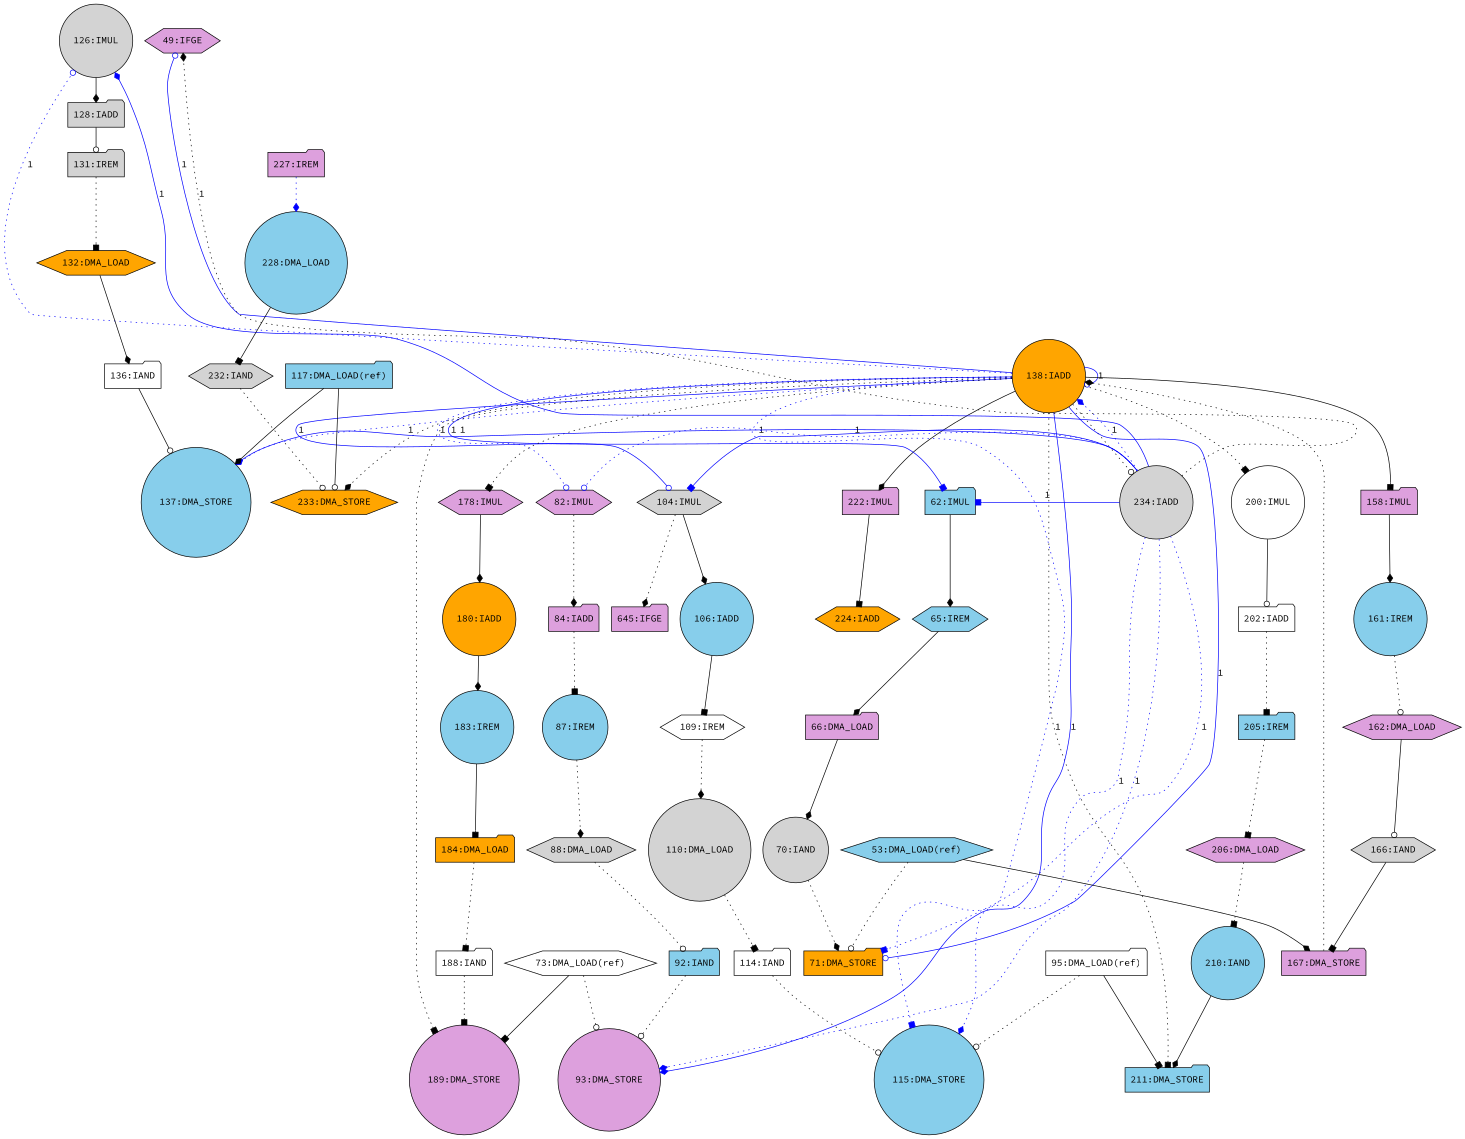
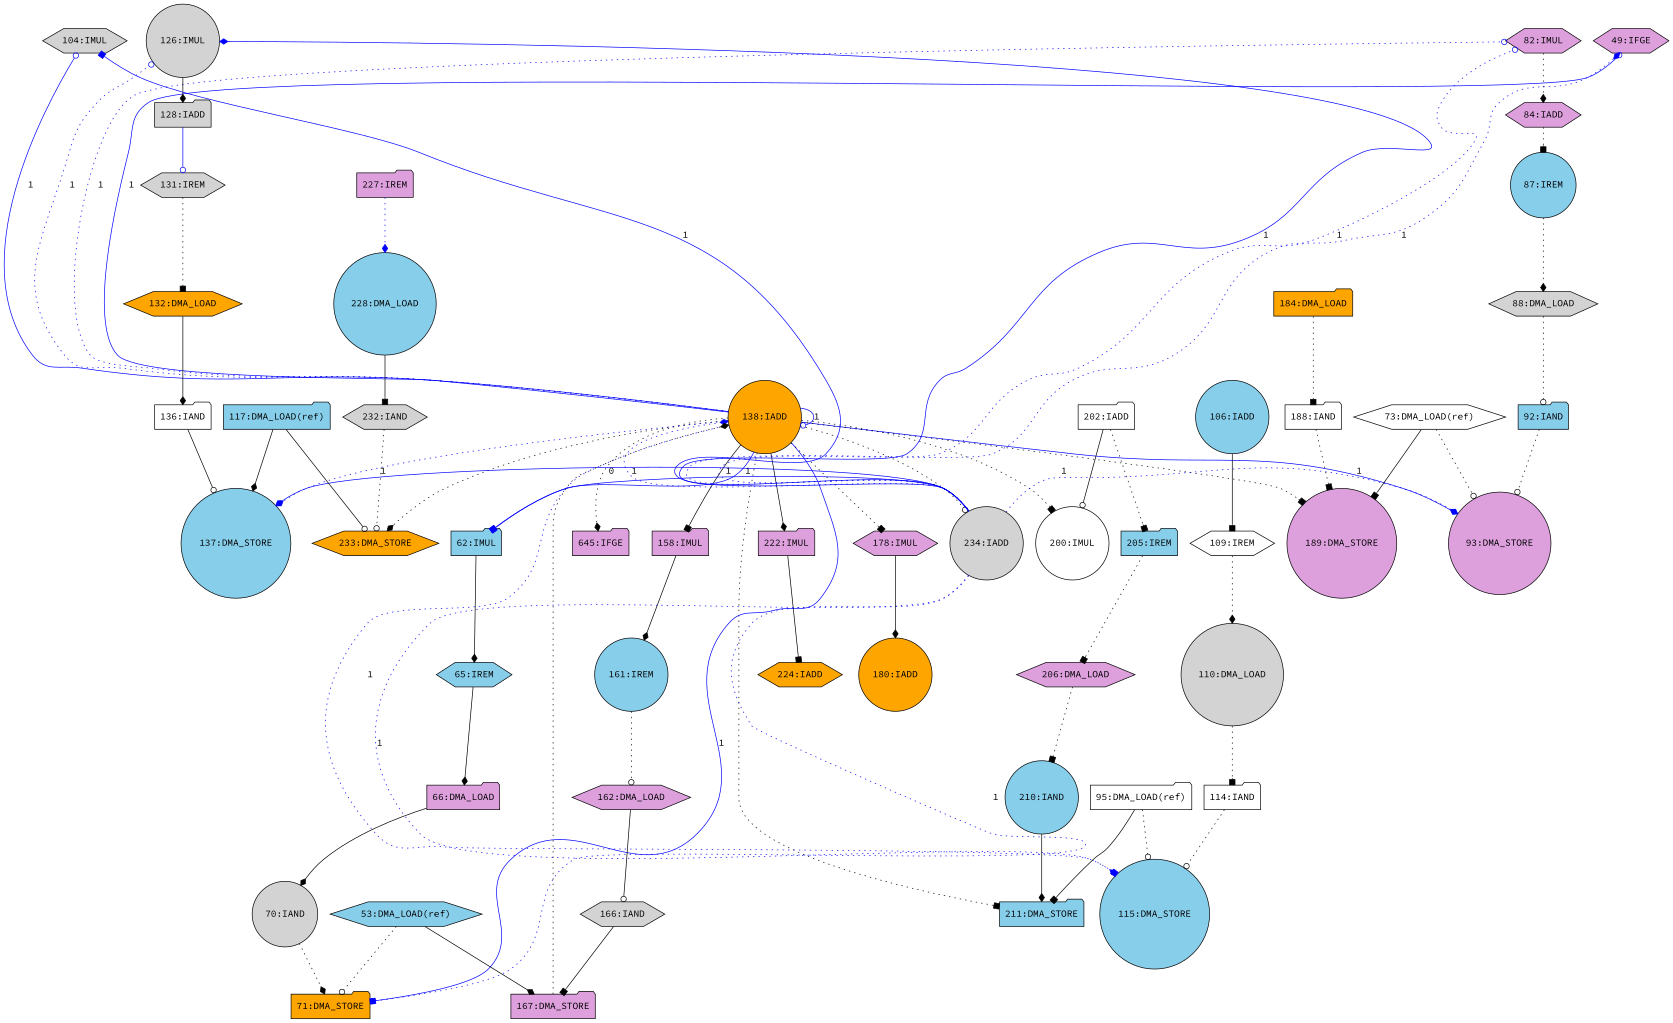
(96, 137) -> (183, 147)
(96, 165) -> (183, 185)
(763, 374) -> (1084, 375)
(463, 430) -> (612, 471)
(693, 545) -> none
(661, 557) -> (624, 451)
(1267, 570) -> (1093, 466)
(574, 619) -> (1543, 115)
(477, 727) -> none
